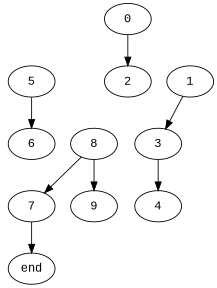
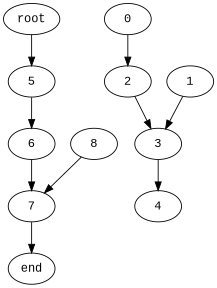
none -> (32, 19)
none -> (141, 109)
none -> (32, 171)
(94, 206) -> none
